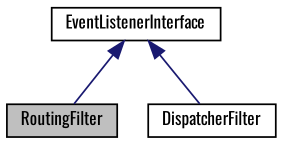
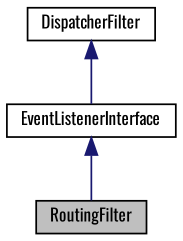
(180, 79) -> (91, 81)
